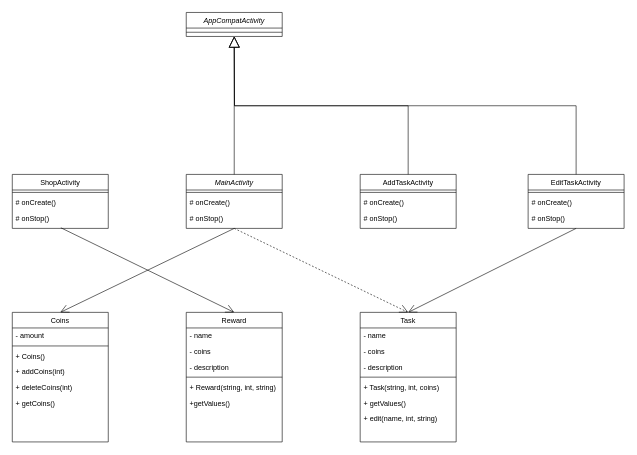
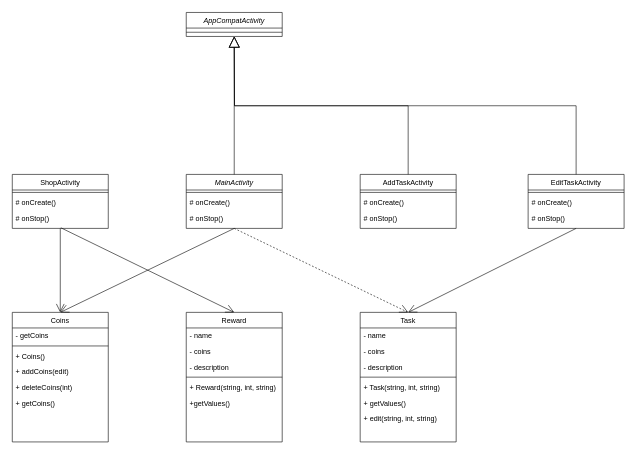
none -> (60, 271)
(31, 336) -> (34, 336)
(43, 372) -> (45, 372)
(409, 388) -> (411, 388)
(407, 419) -> (410, 419)
